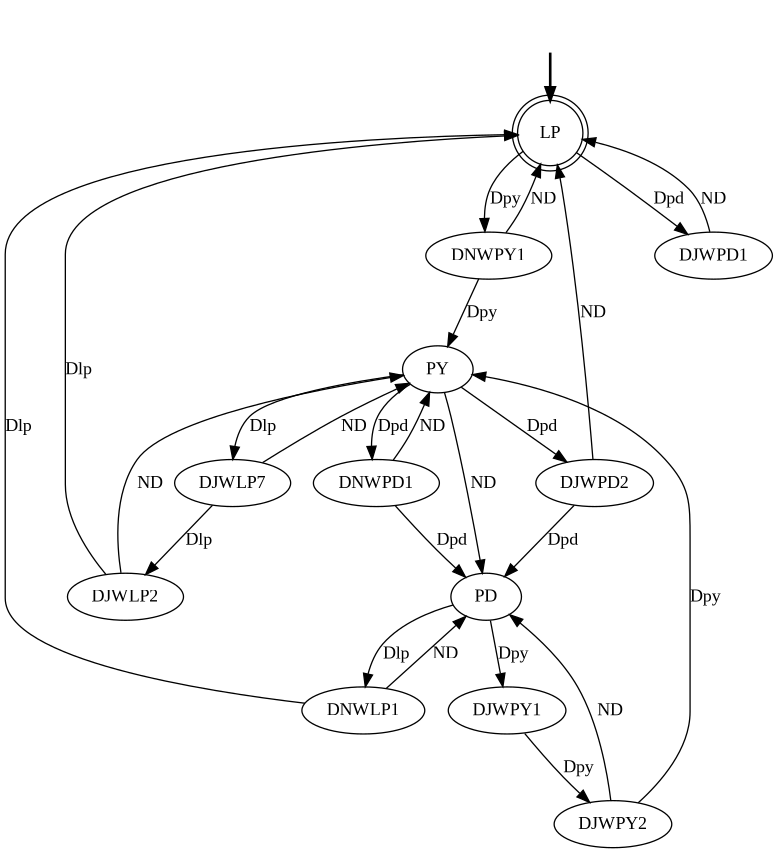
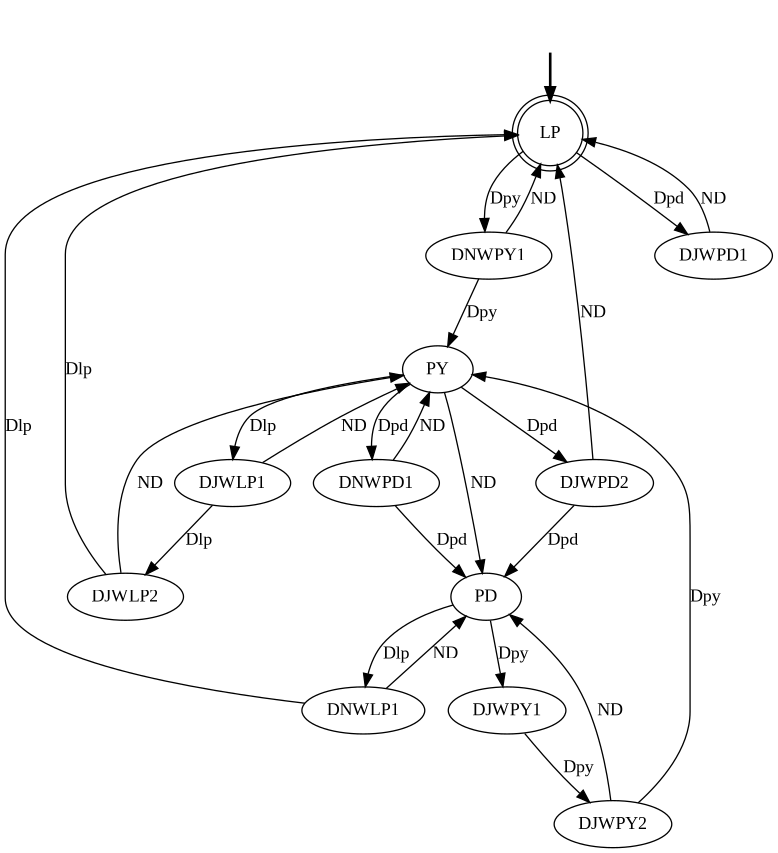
(233, 483) -> (233, 483)
